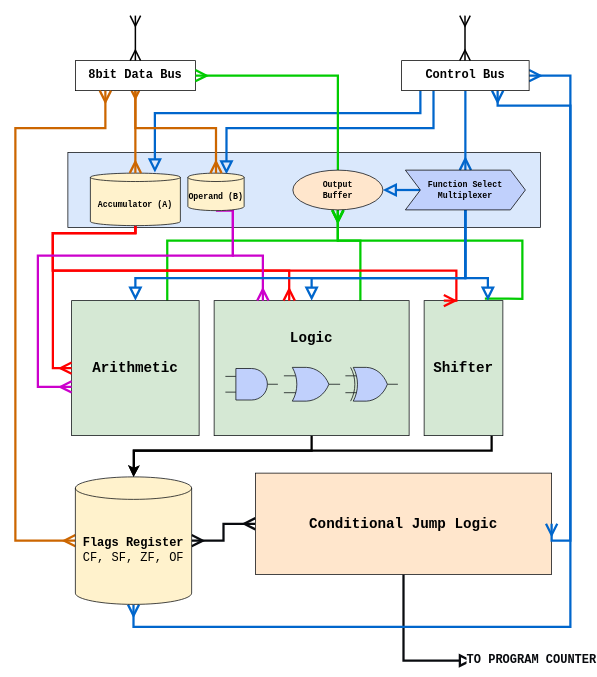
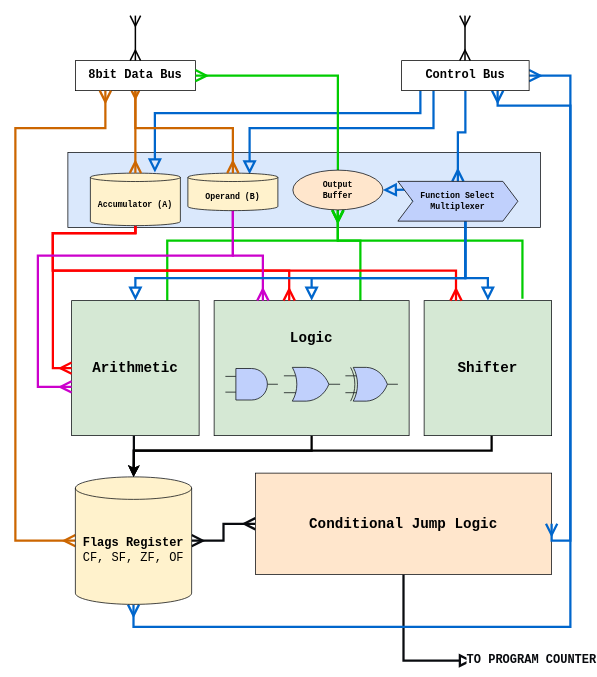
(465, 190) -> (458, 201)
(216, 192) -> (233, 192)
(464, 368) -> (488, 368)
none -> (134, 441)
